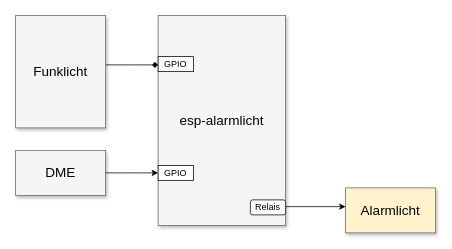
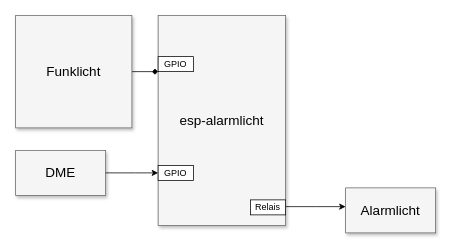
(60, 72) -> (74, 72)
(268, 207) -> (268, 207)
(390, 210) -> (390, 210)
